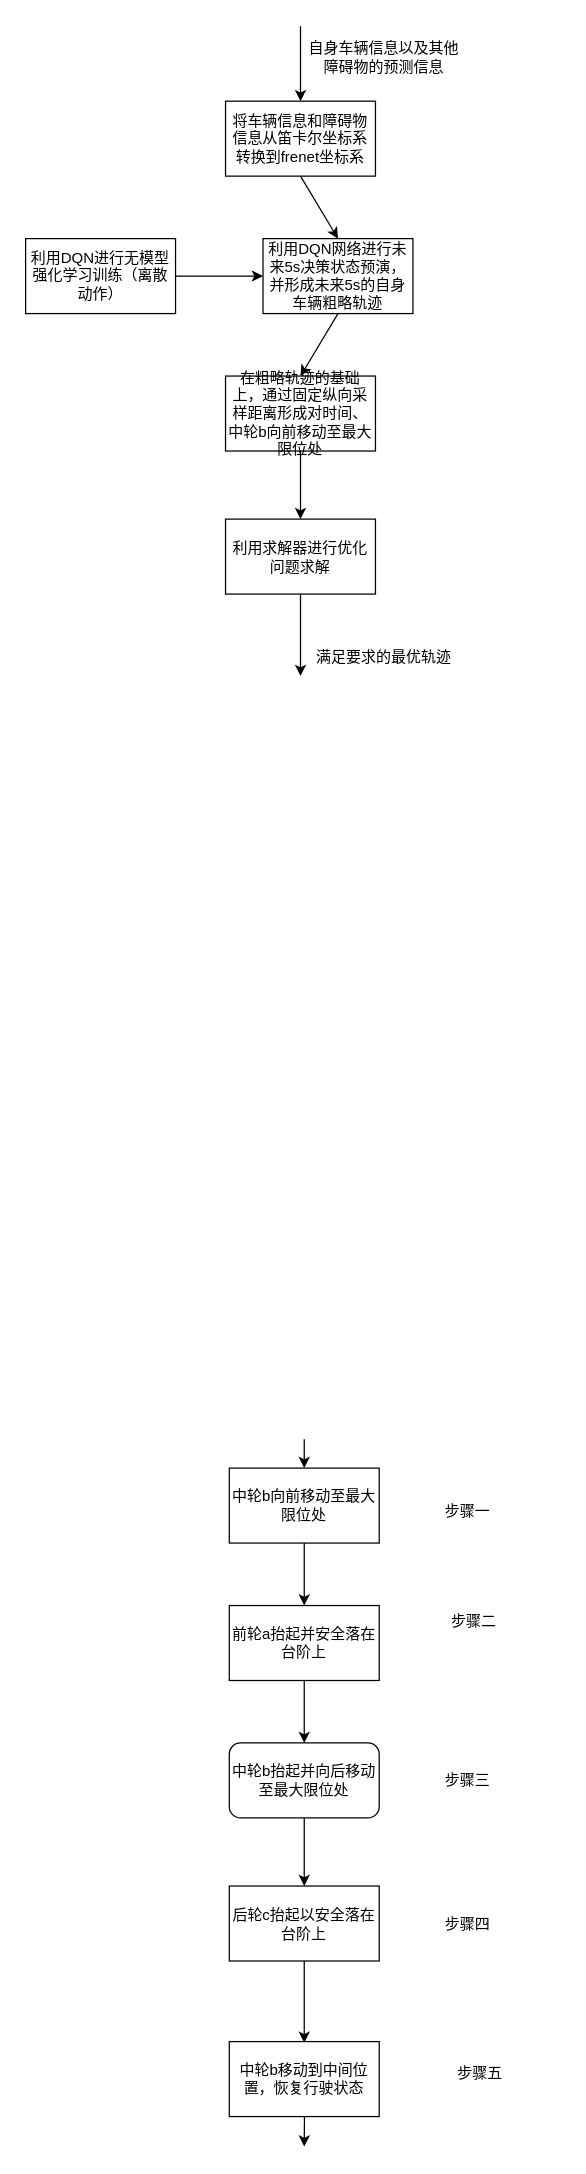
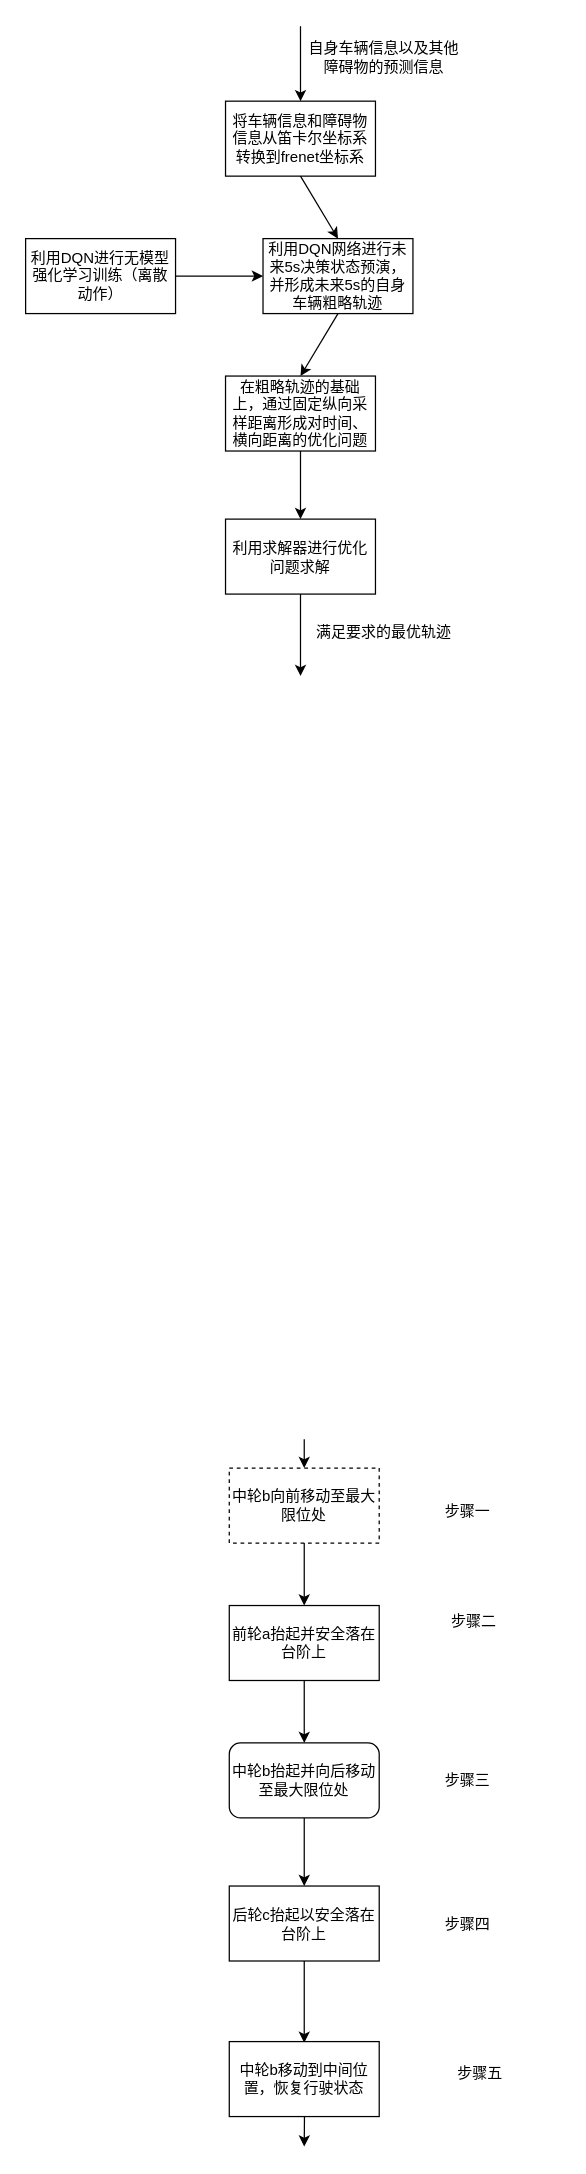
(301, 413) -> (301, 413)
(384, 657) -> (384, 632)
(304, 1506) -> (304, 1506)
